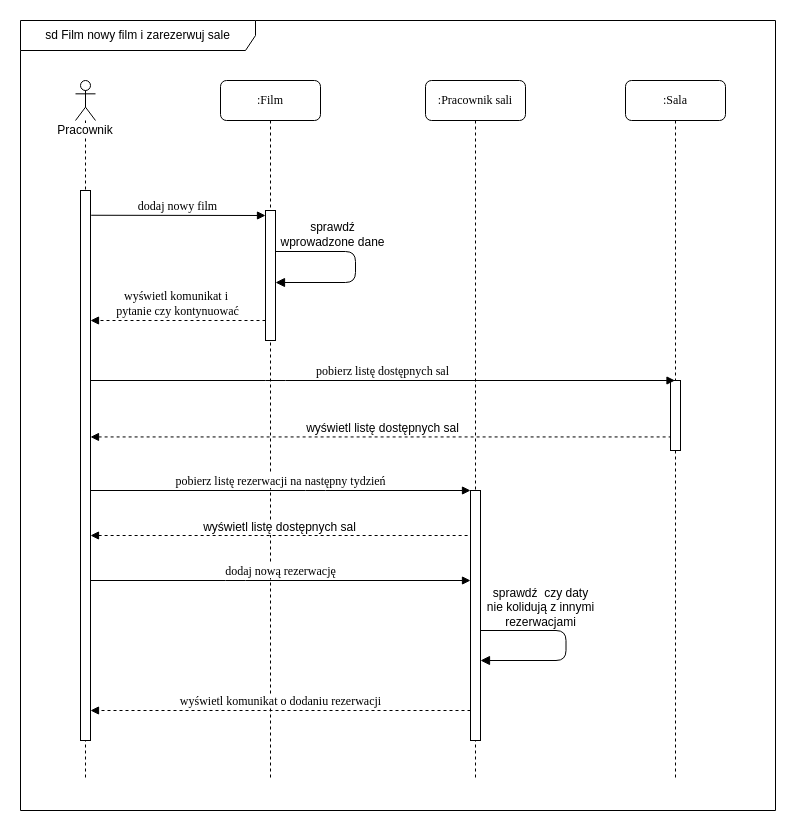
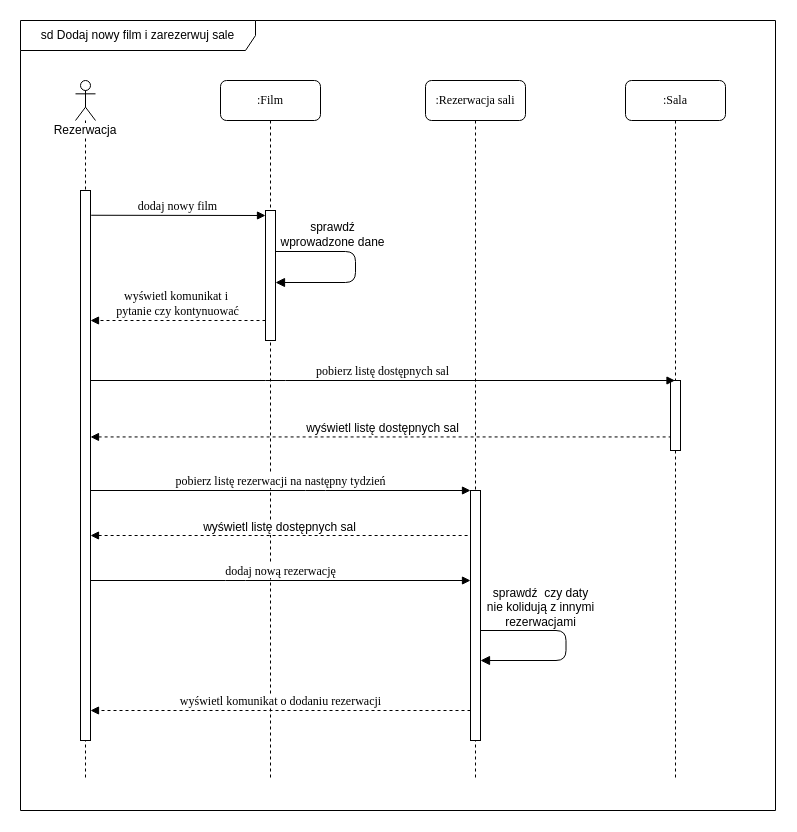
(138, 36) -> (138, 36)
(476, 101) -> (476, 101)
(86, 152) -> (86, 152)
